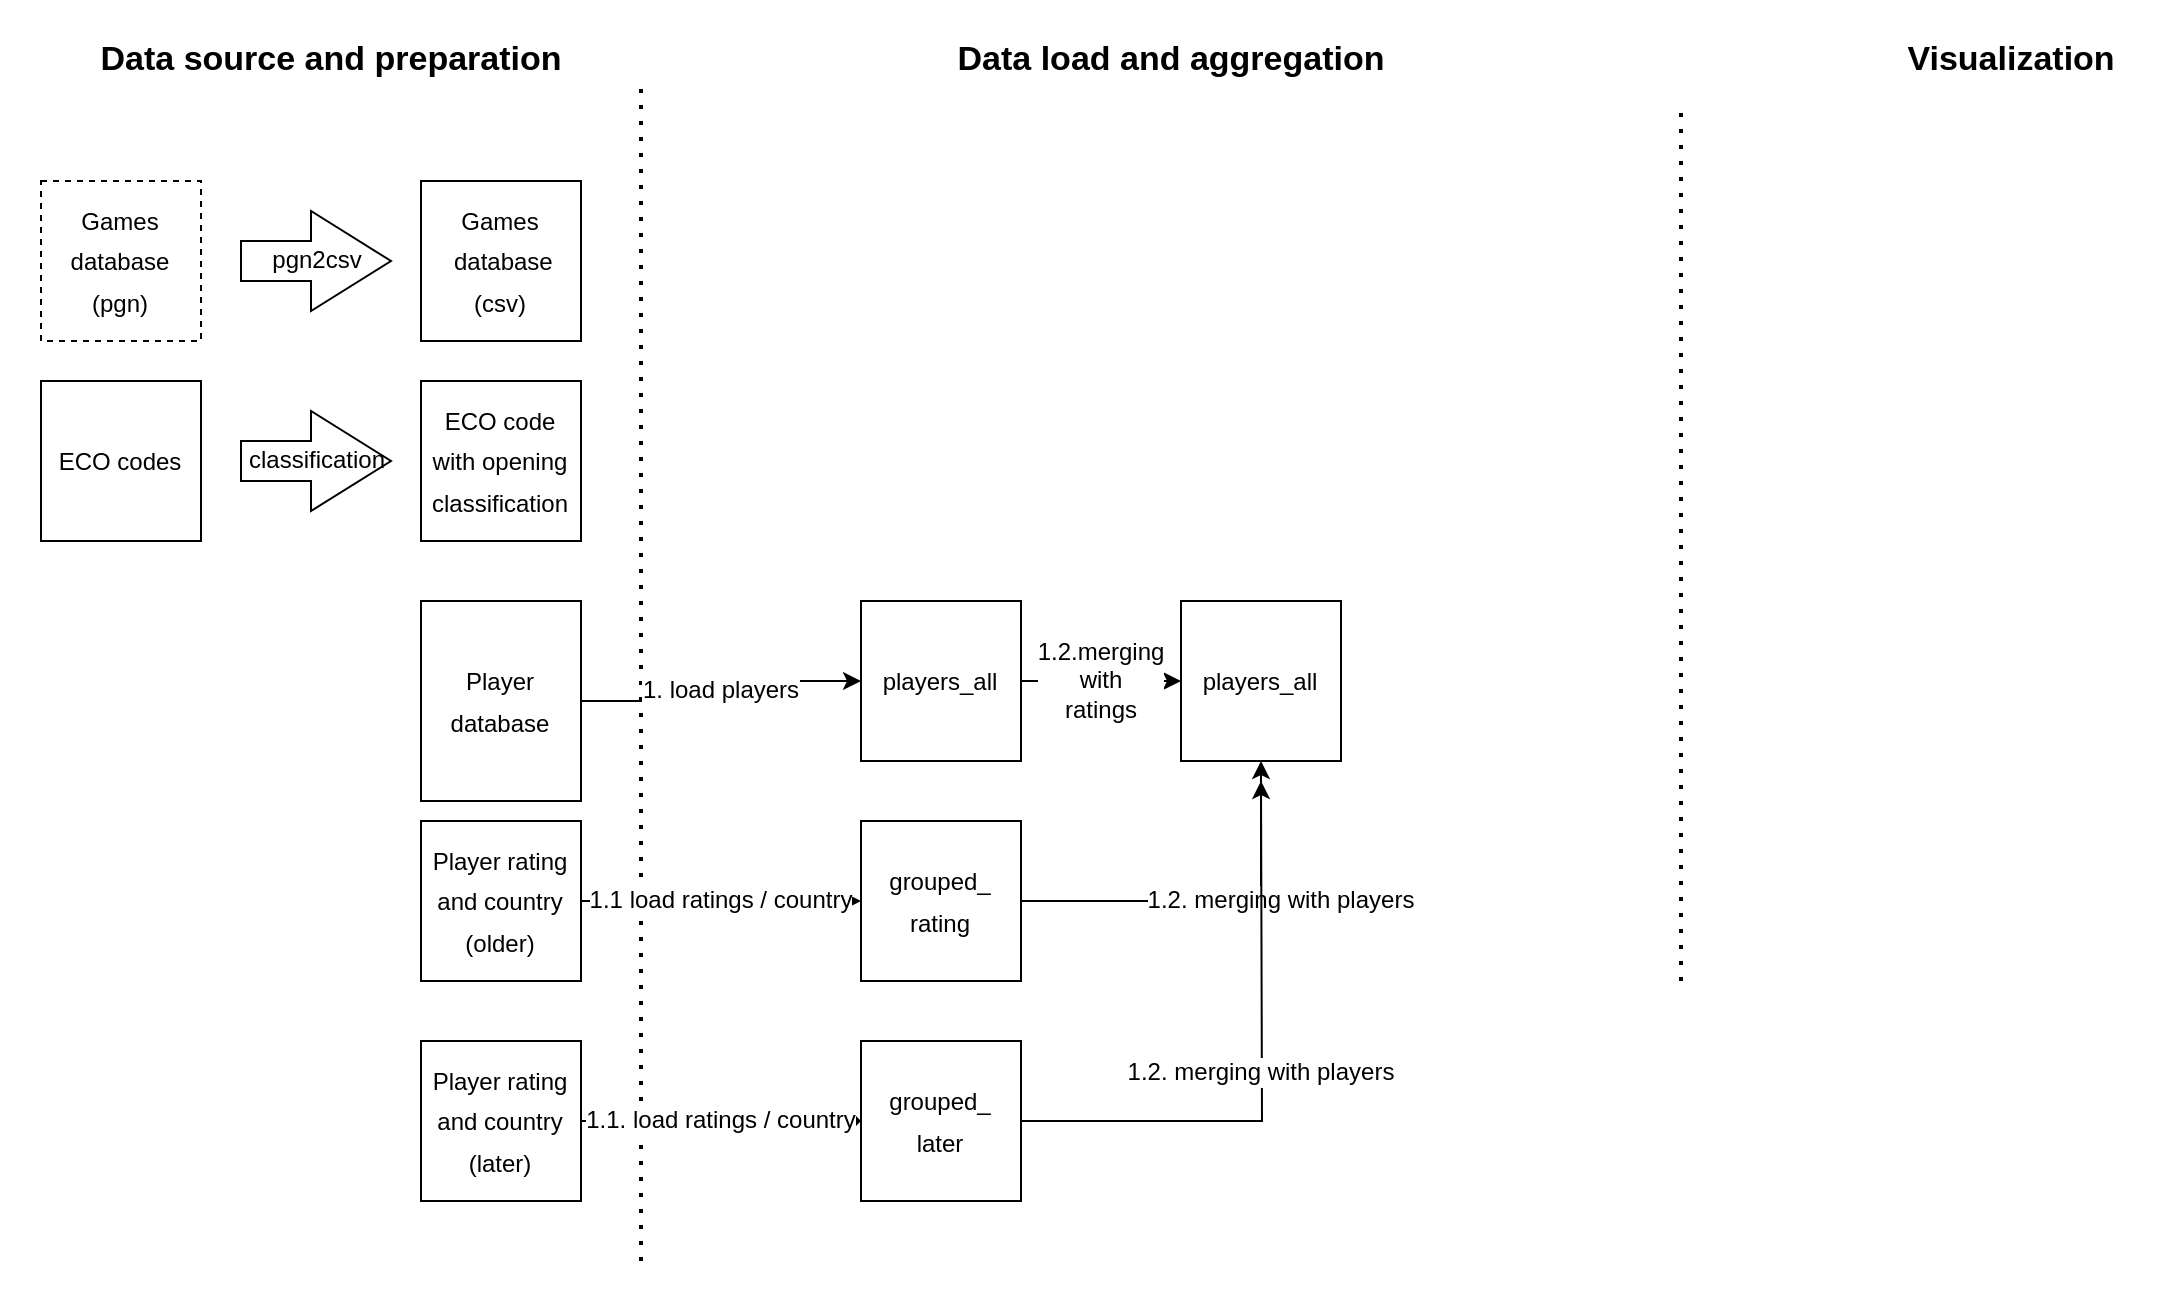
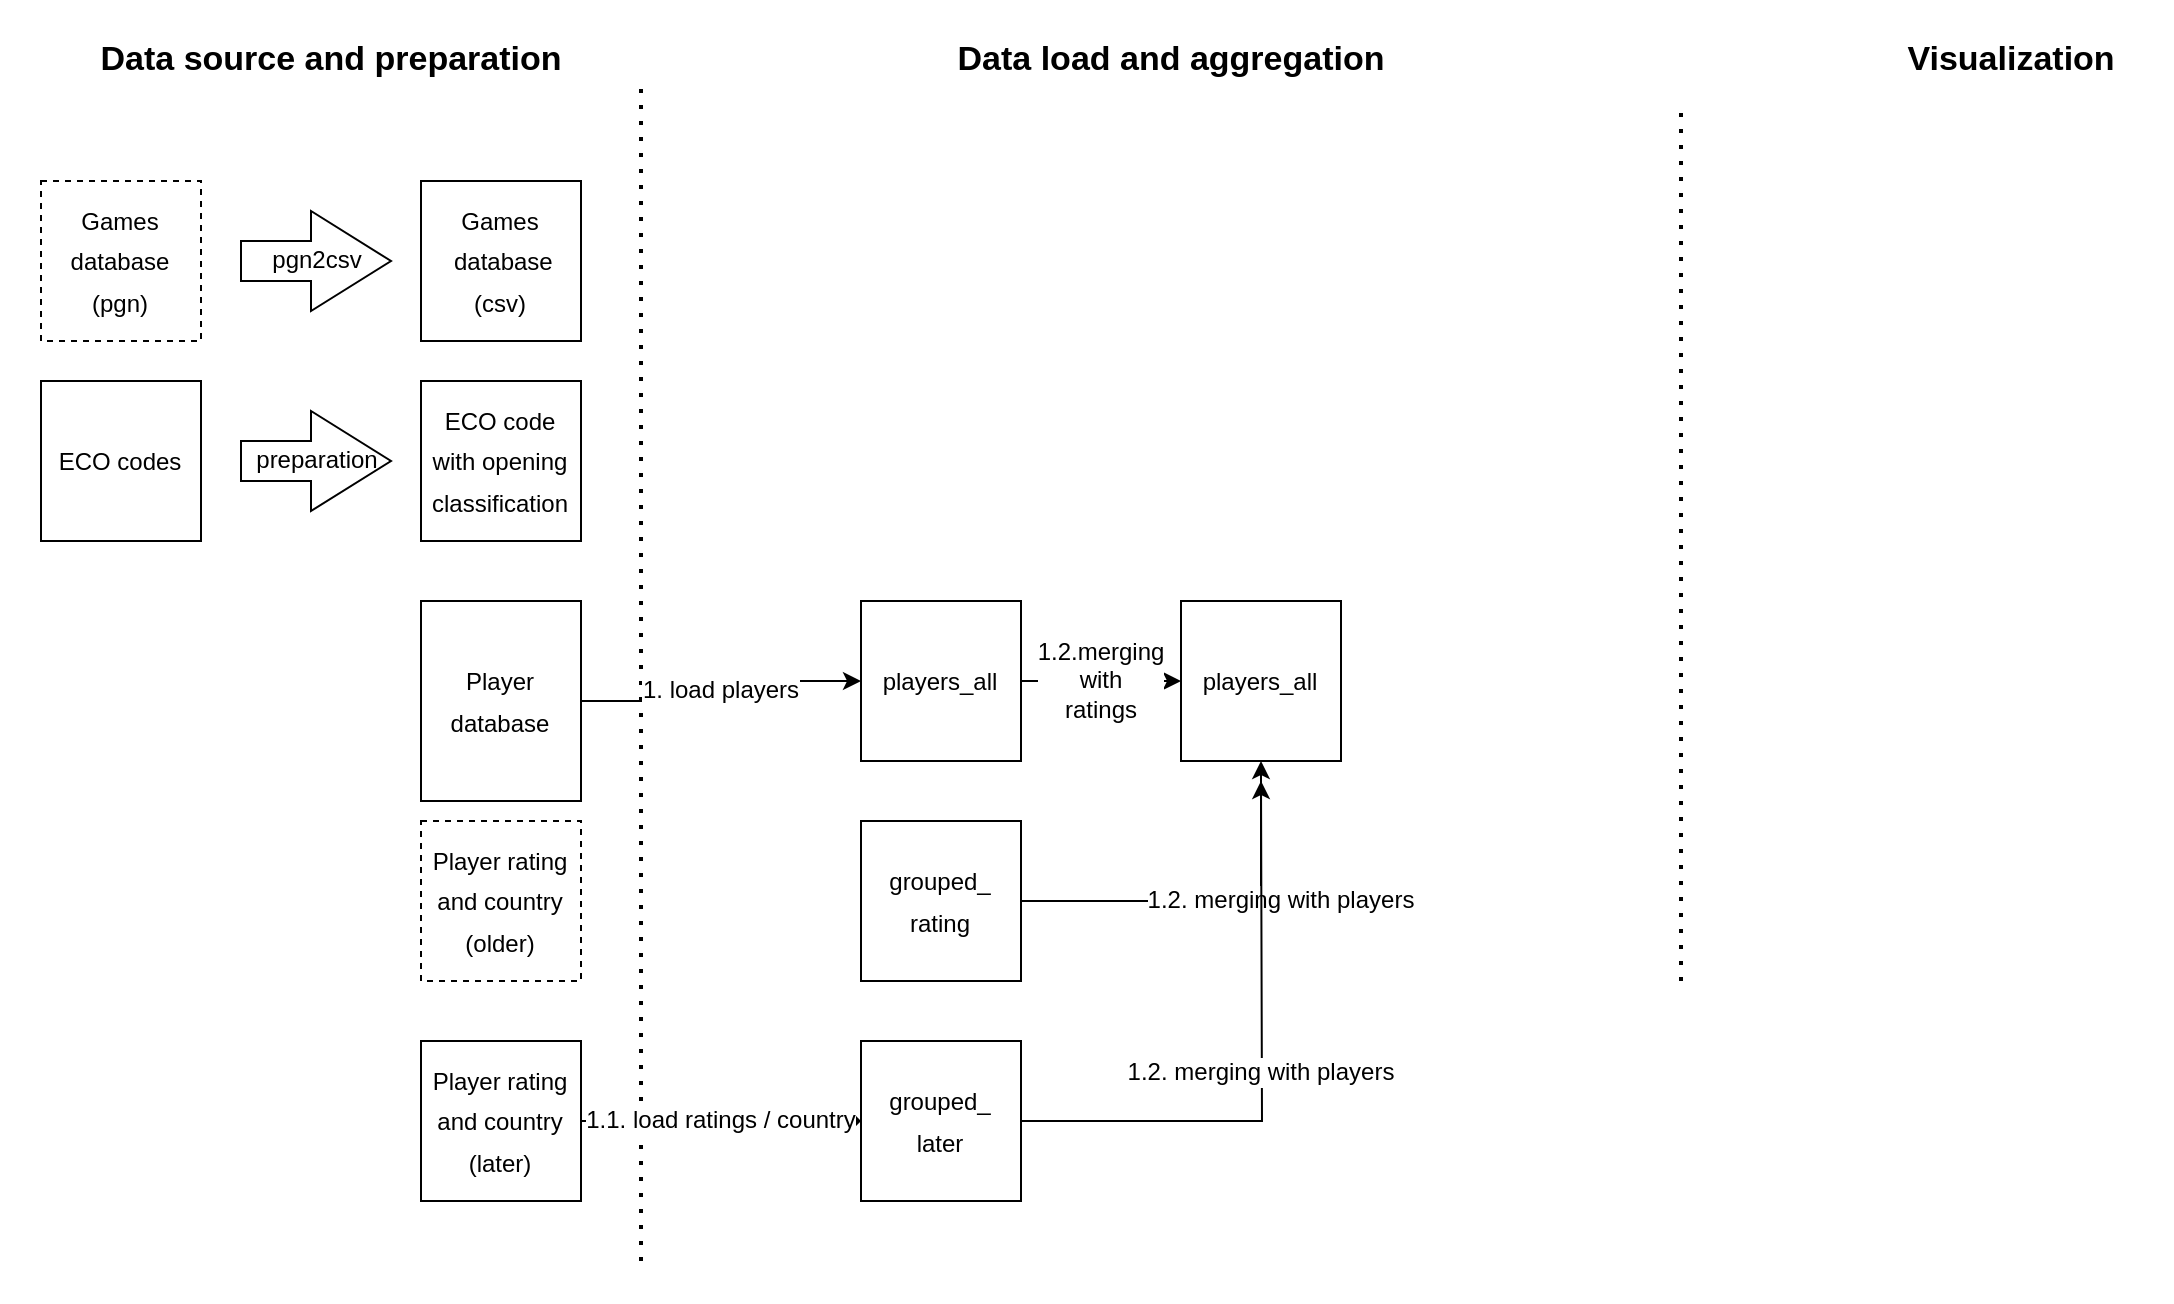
(318, 461) -> (318, 461)
(501, 901) -> (501, 901)
(738, 901) -> none
